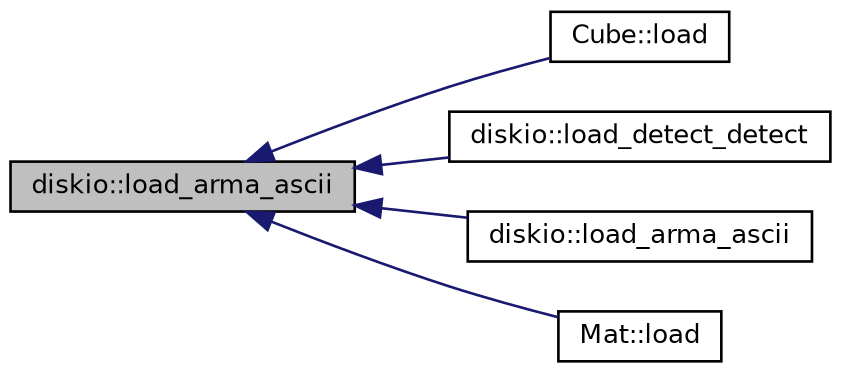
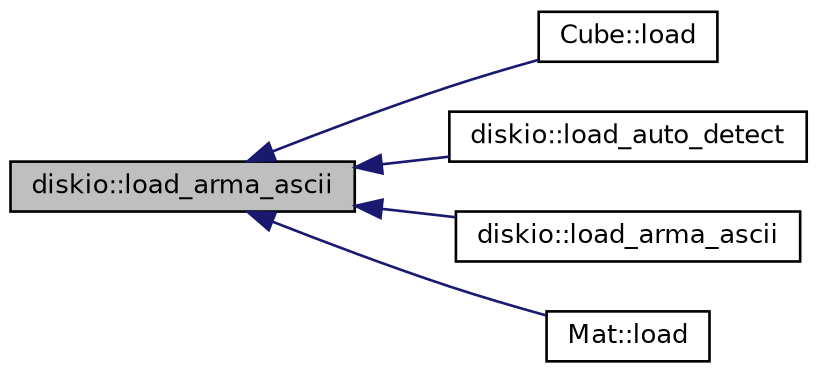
(640, 137) -> (628, 137)
